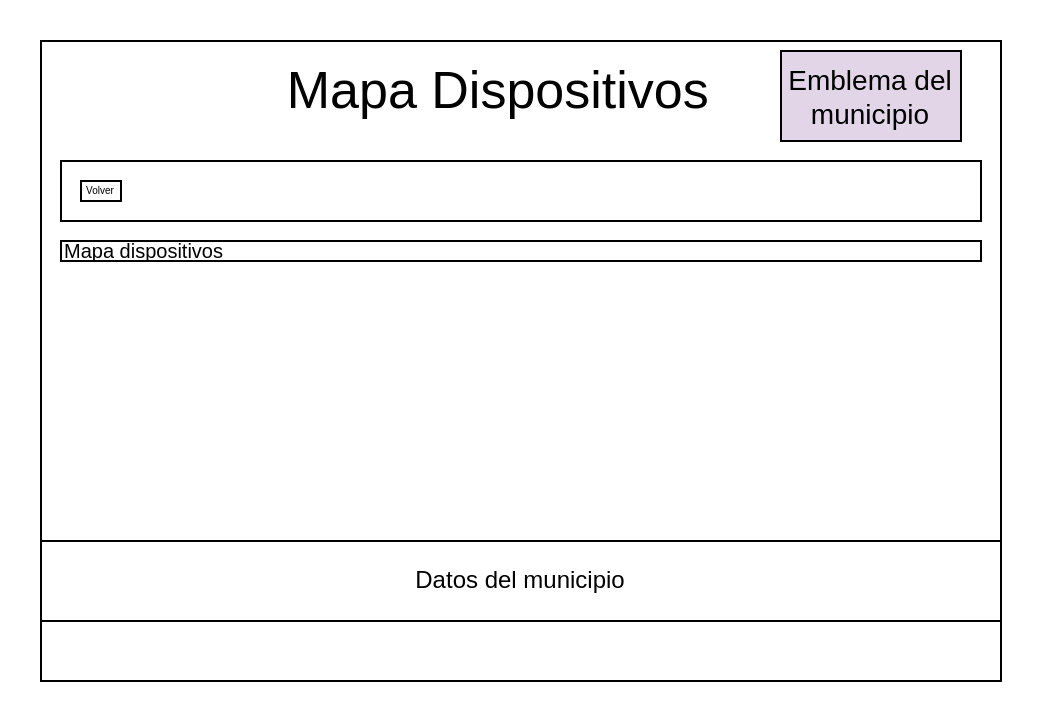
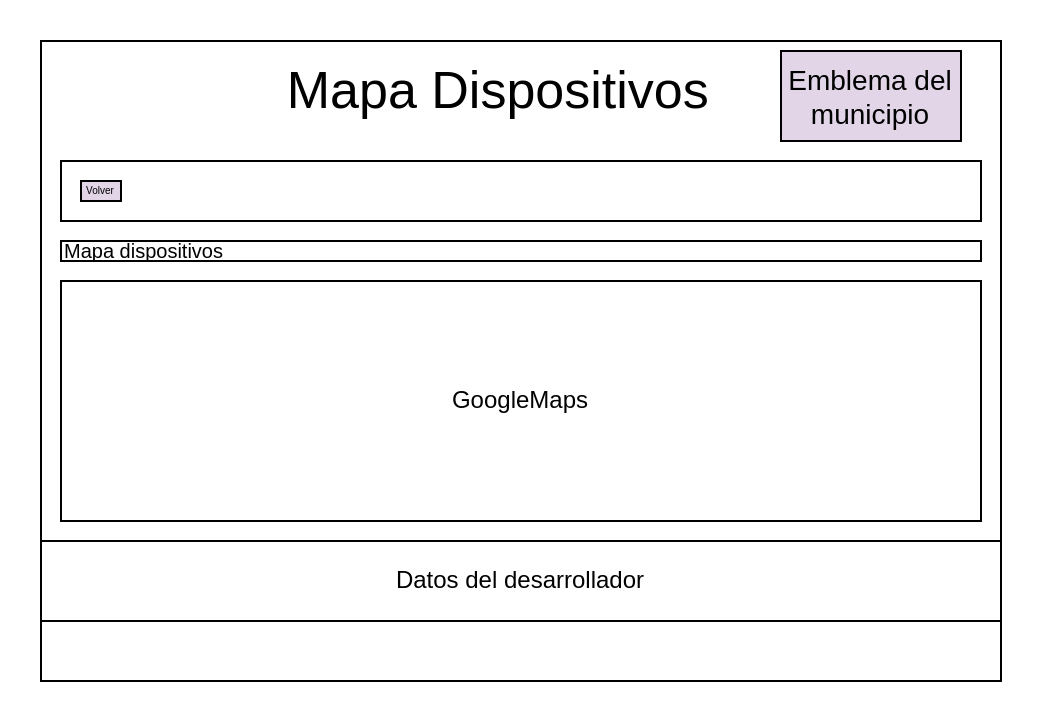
(101, 191) -> (101, 191)
none -> (521, 401)
(521, 581) -> (521, 581)
